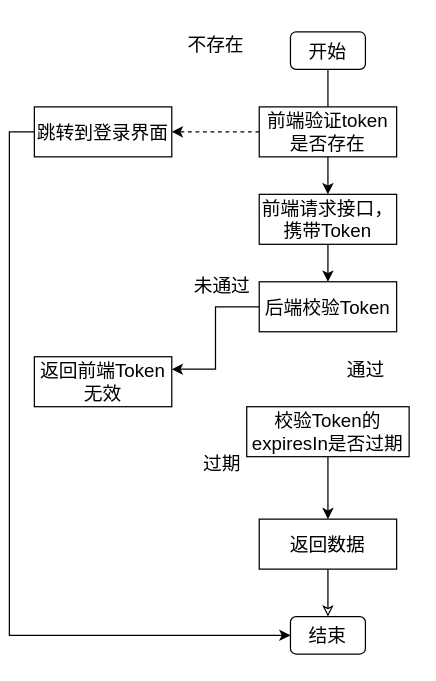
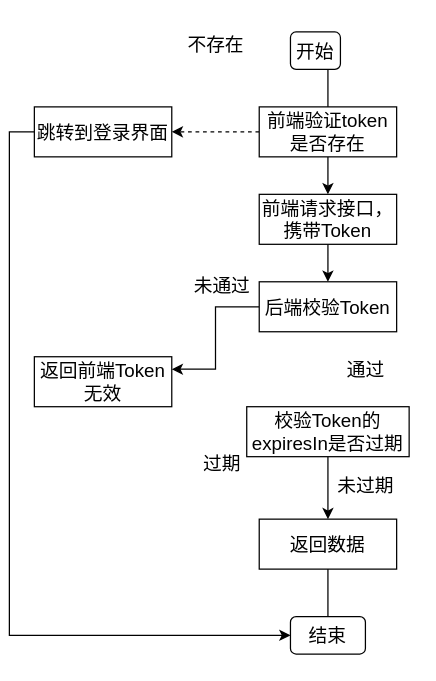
(328, 51) -> (316, 51)
none -> (366, 486)
(328, 607) -> (328, 610)
